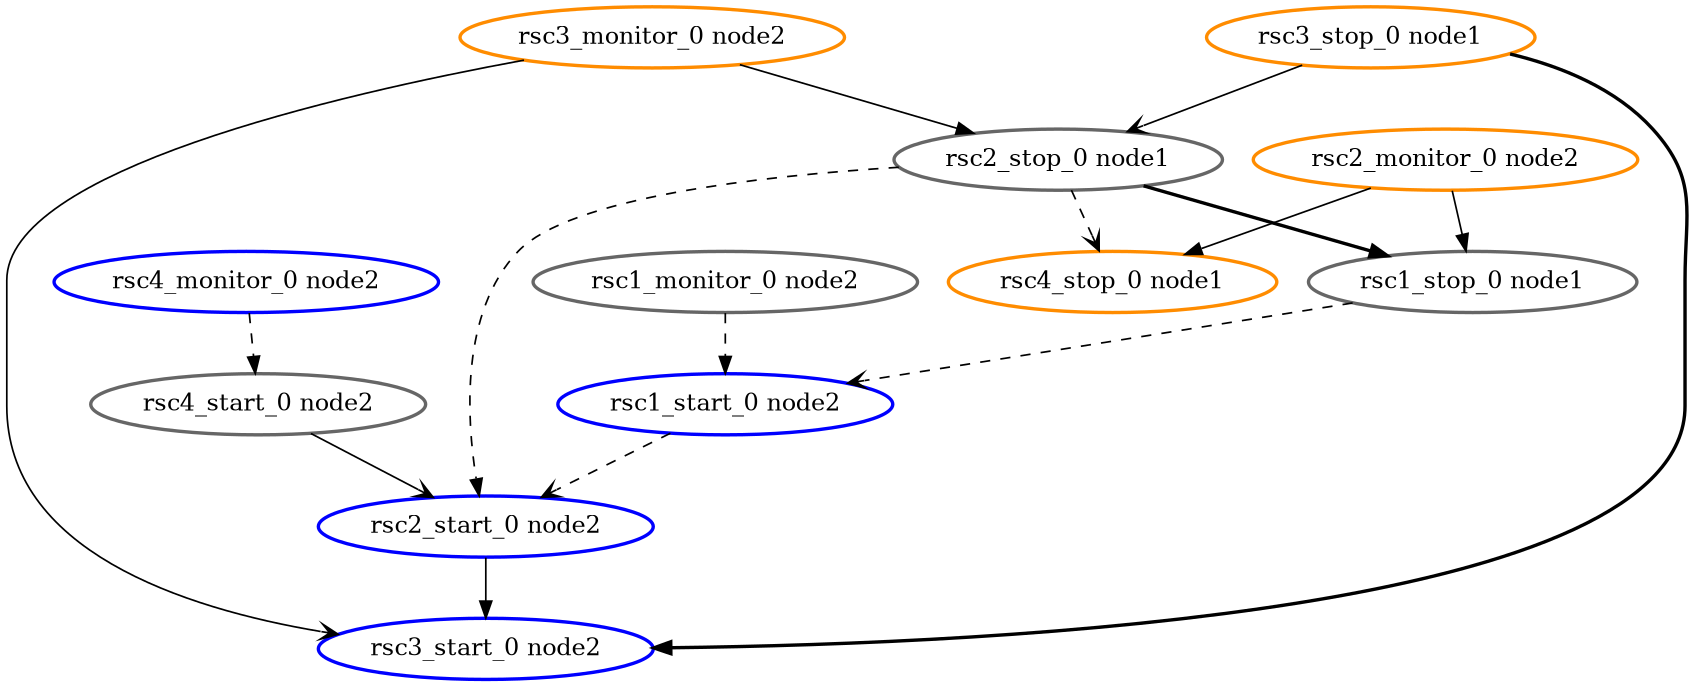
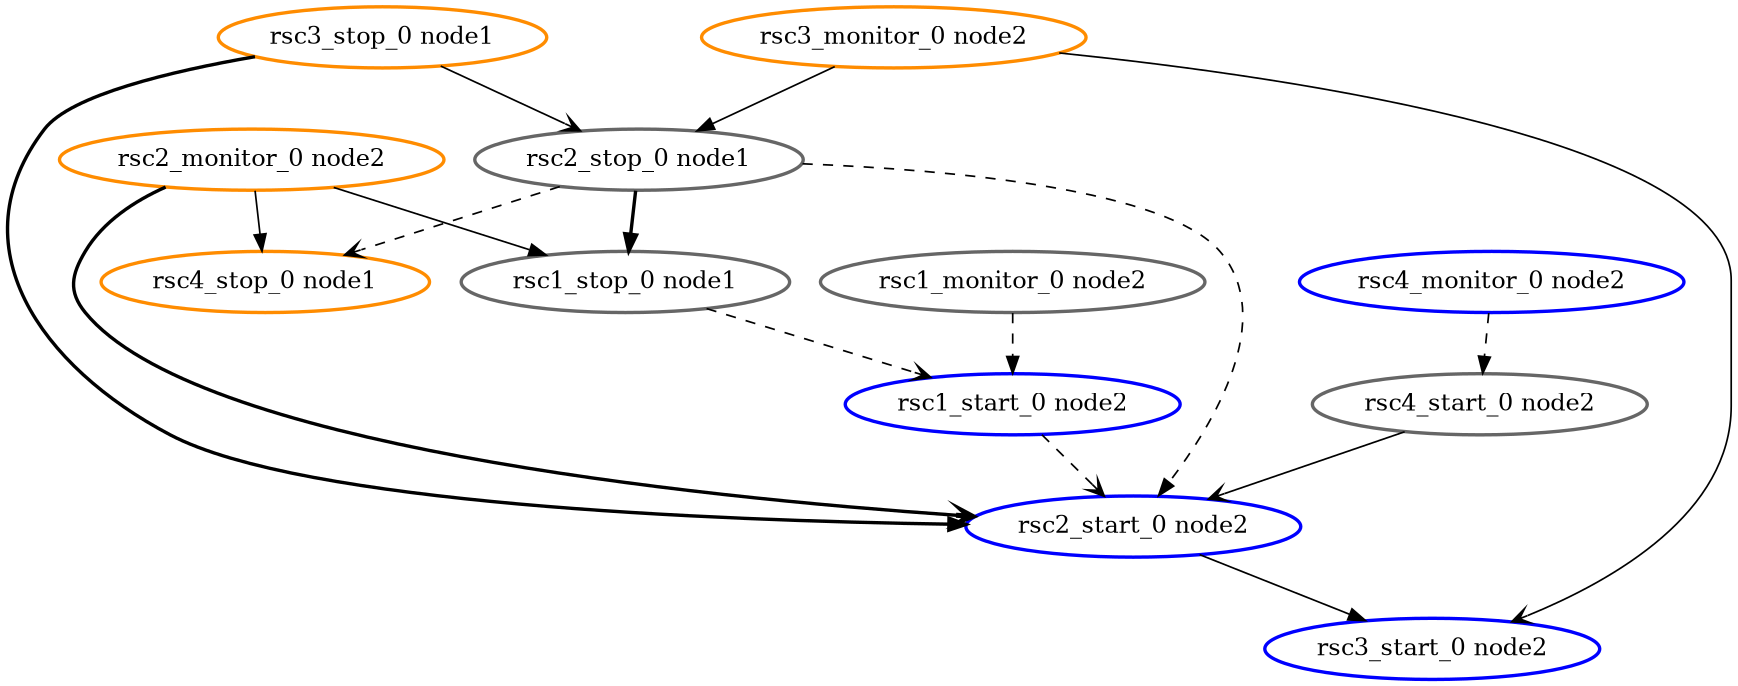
none -> (422, 448)
(1435, 575) -> (255, 464)
